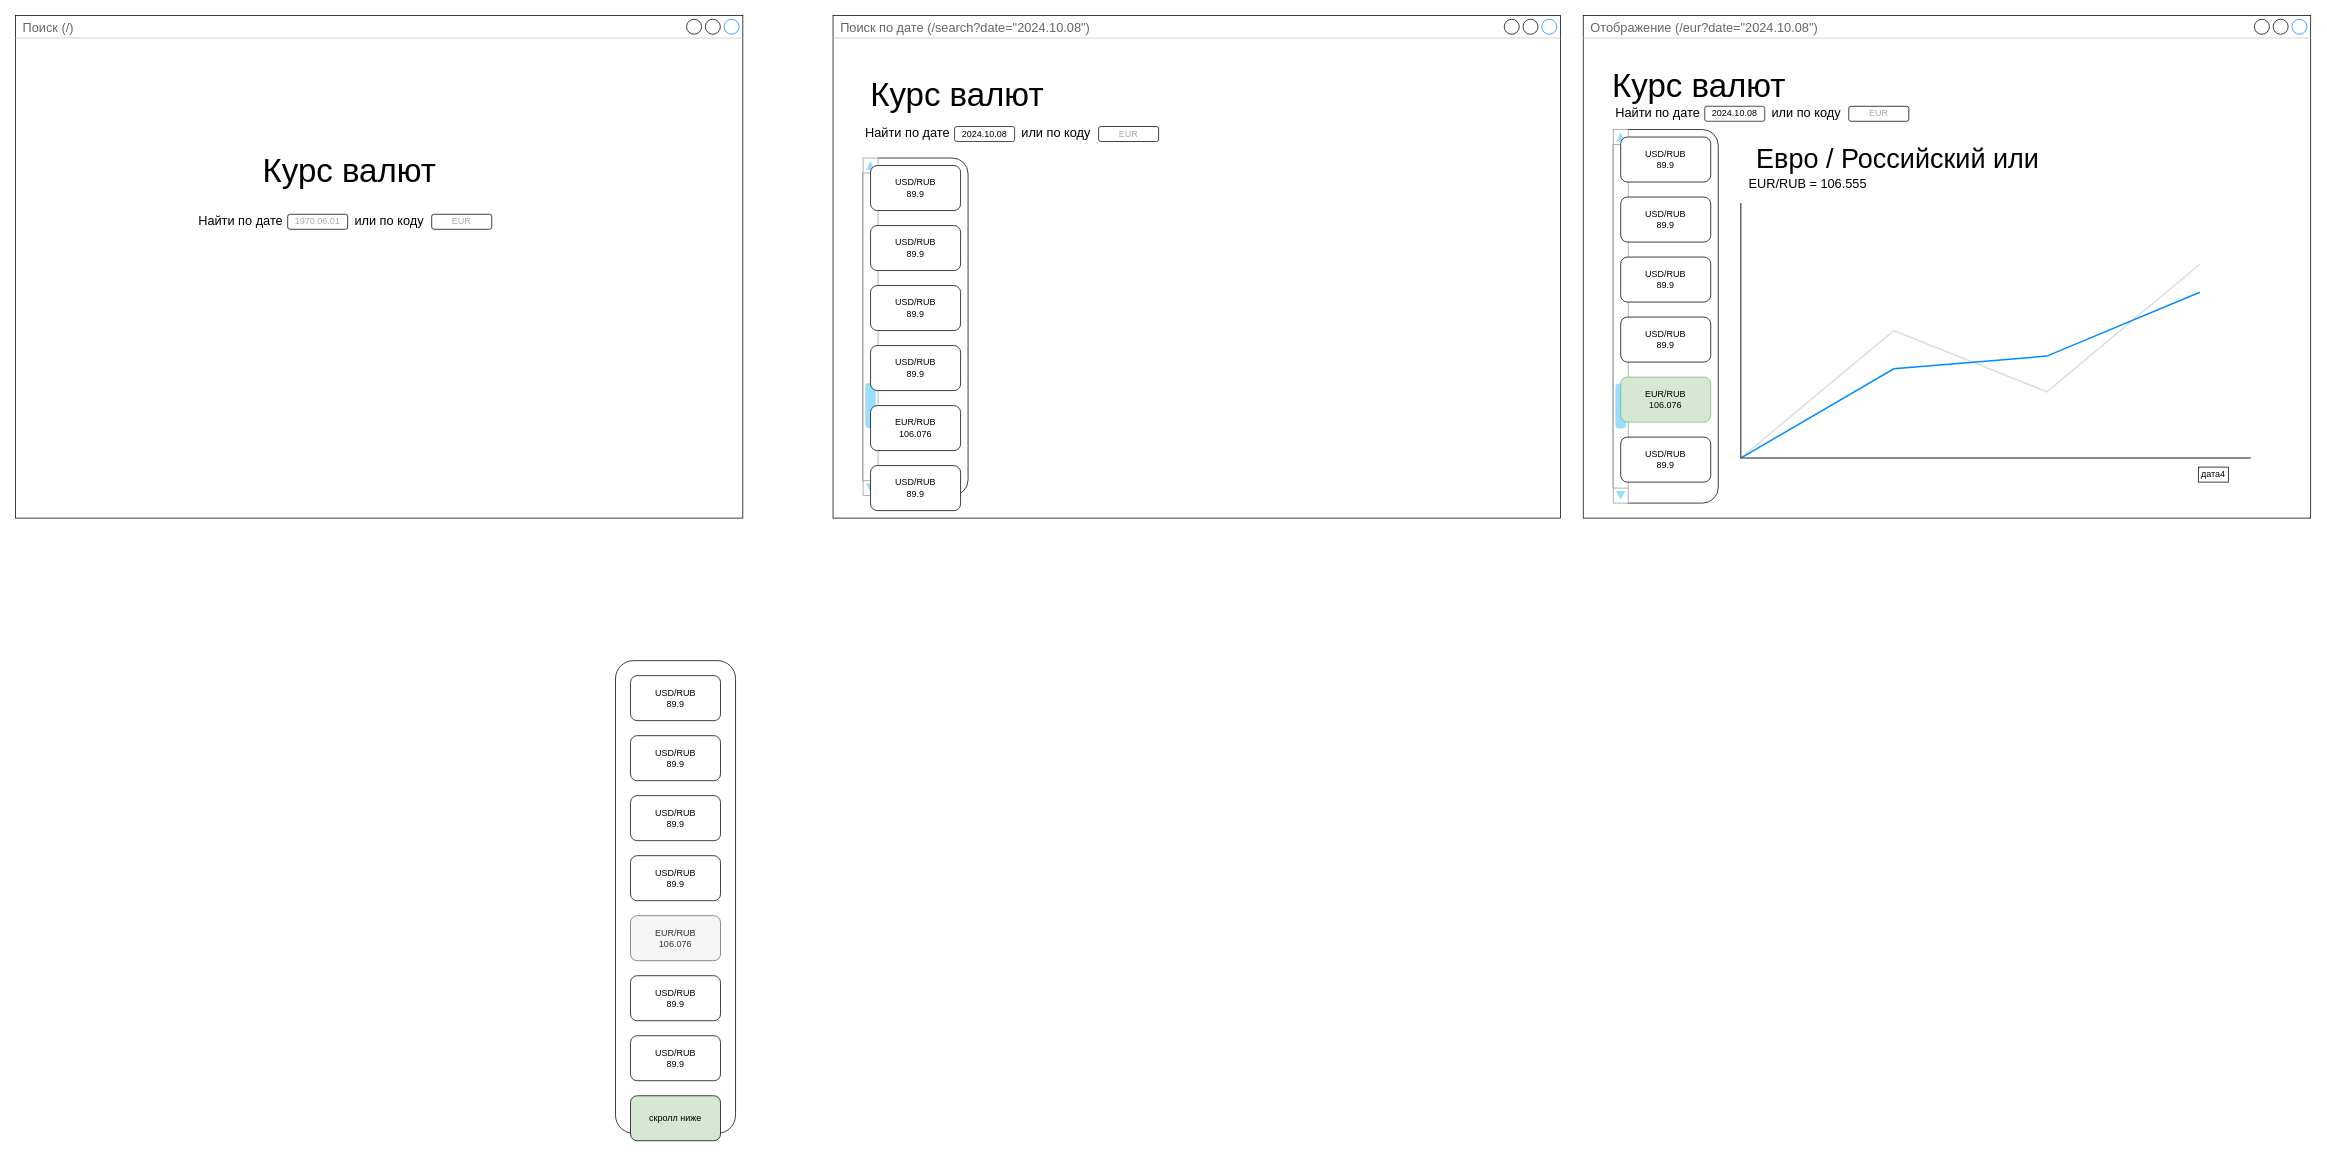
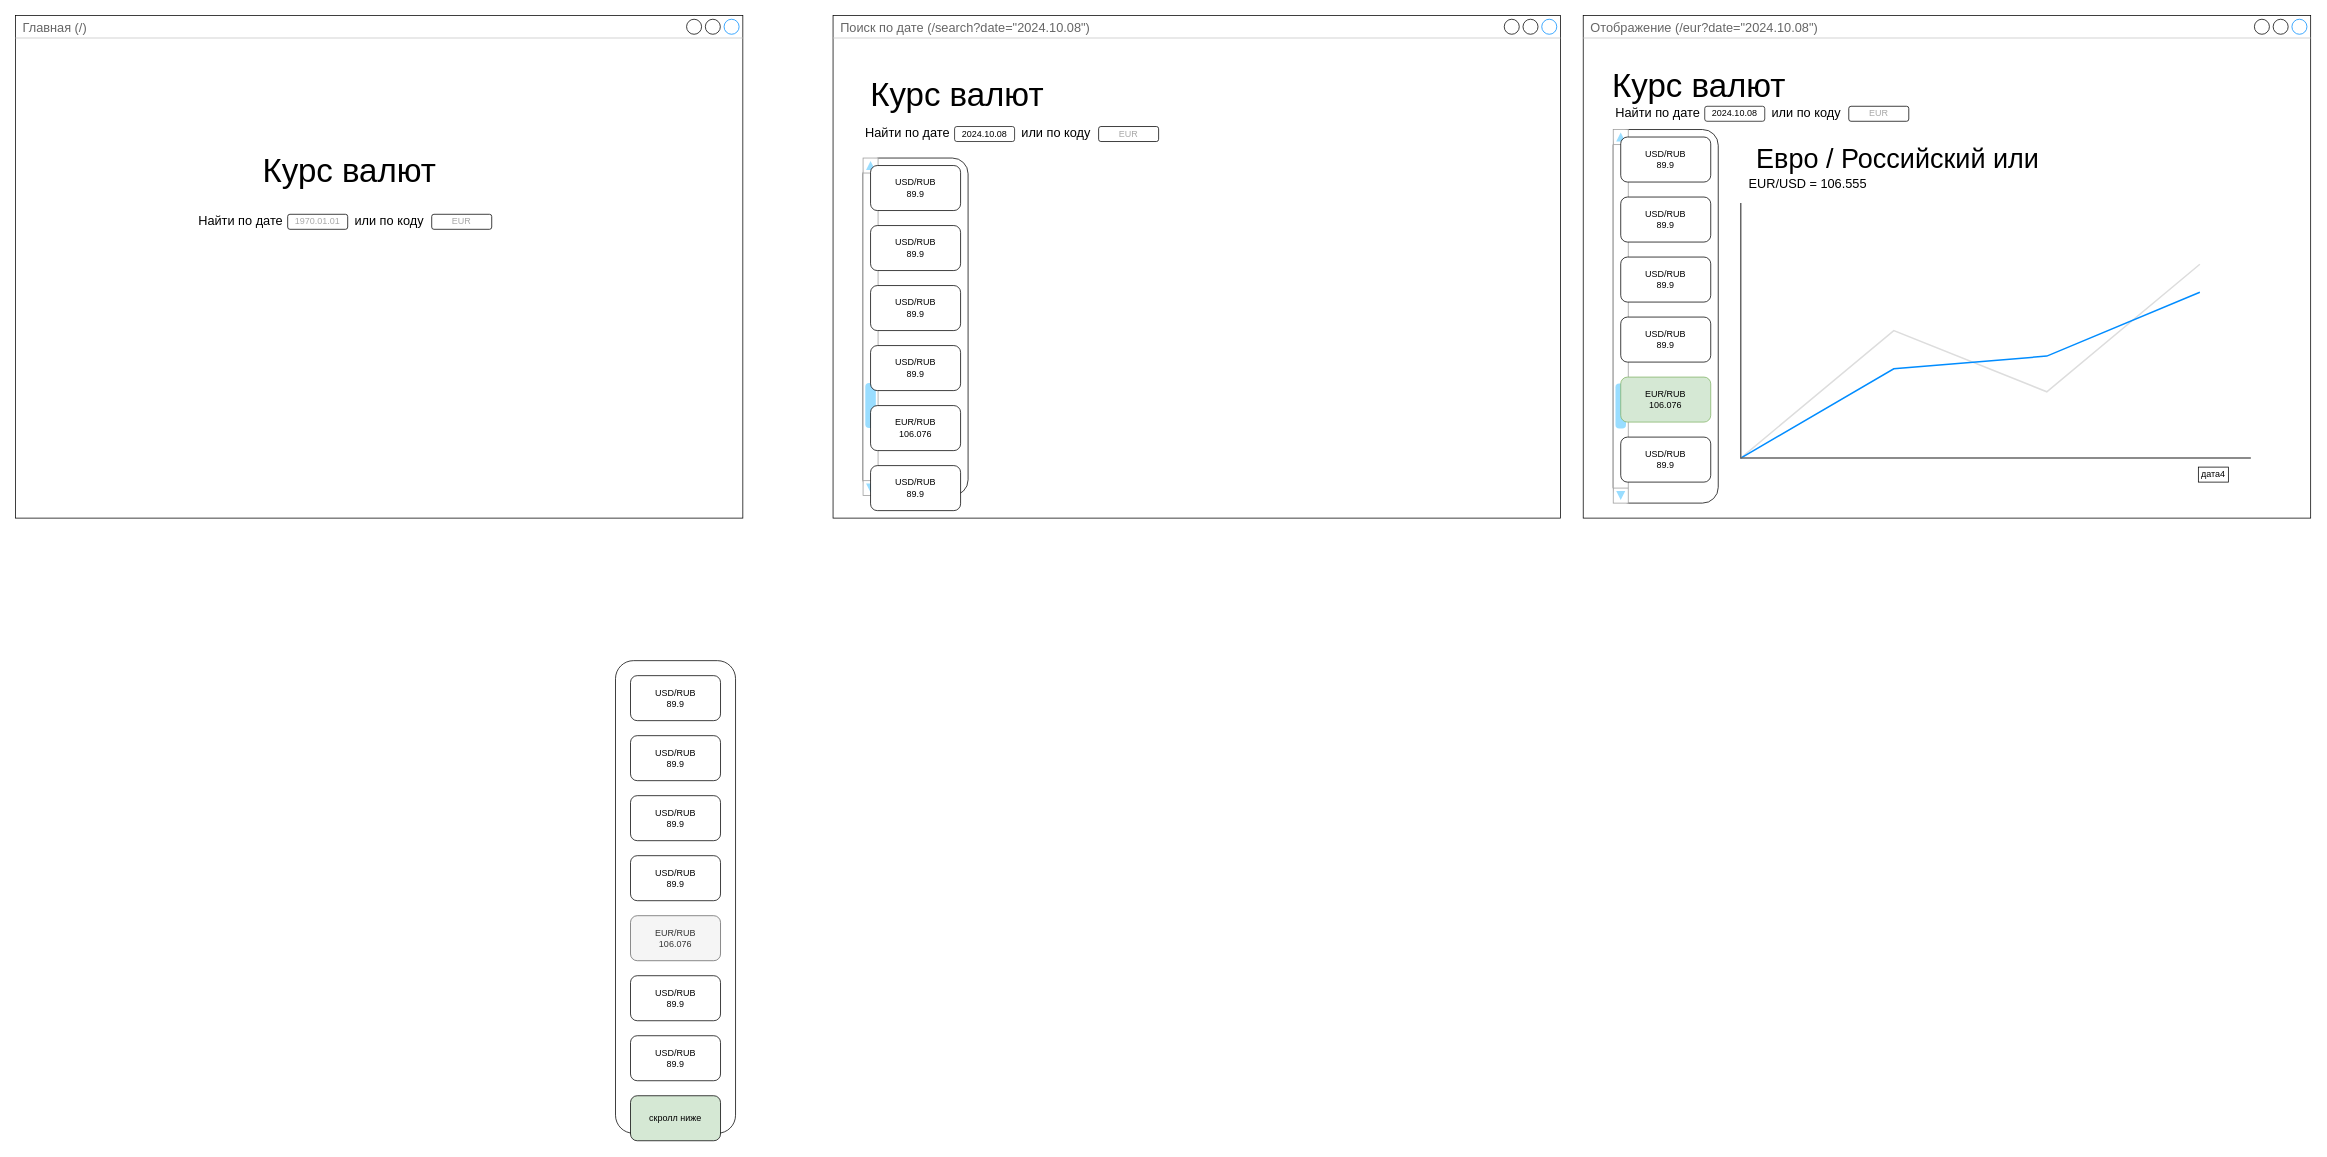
(53, 28) -> (60, 28)
(1808, 185) -> (1808, 185)
(318, 222) -> (318, 222)
